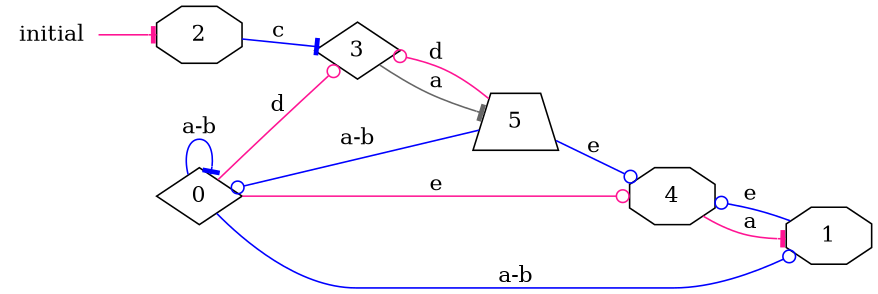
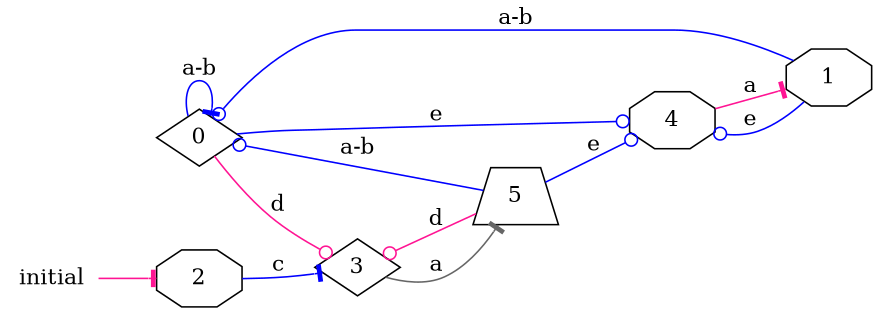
(429, 196) -> (427, 126)
(491, 288) -> (498, 30)
